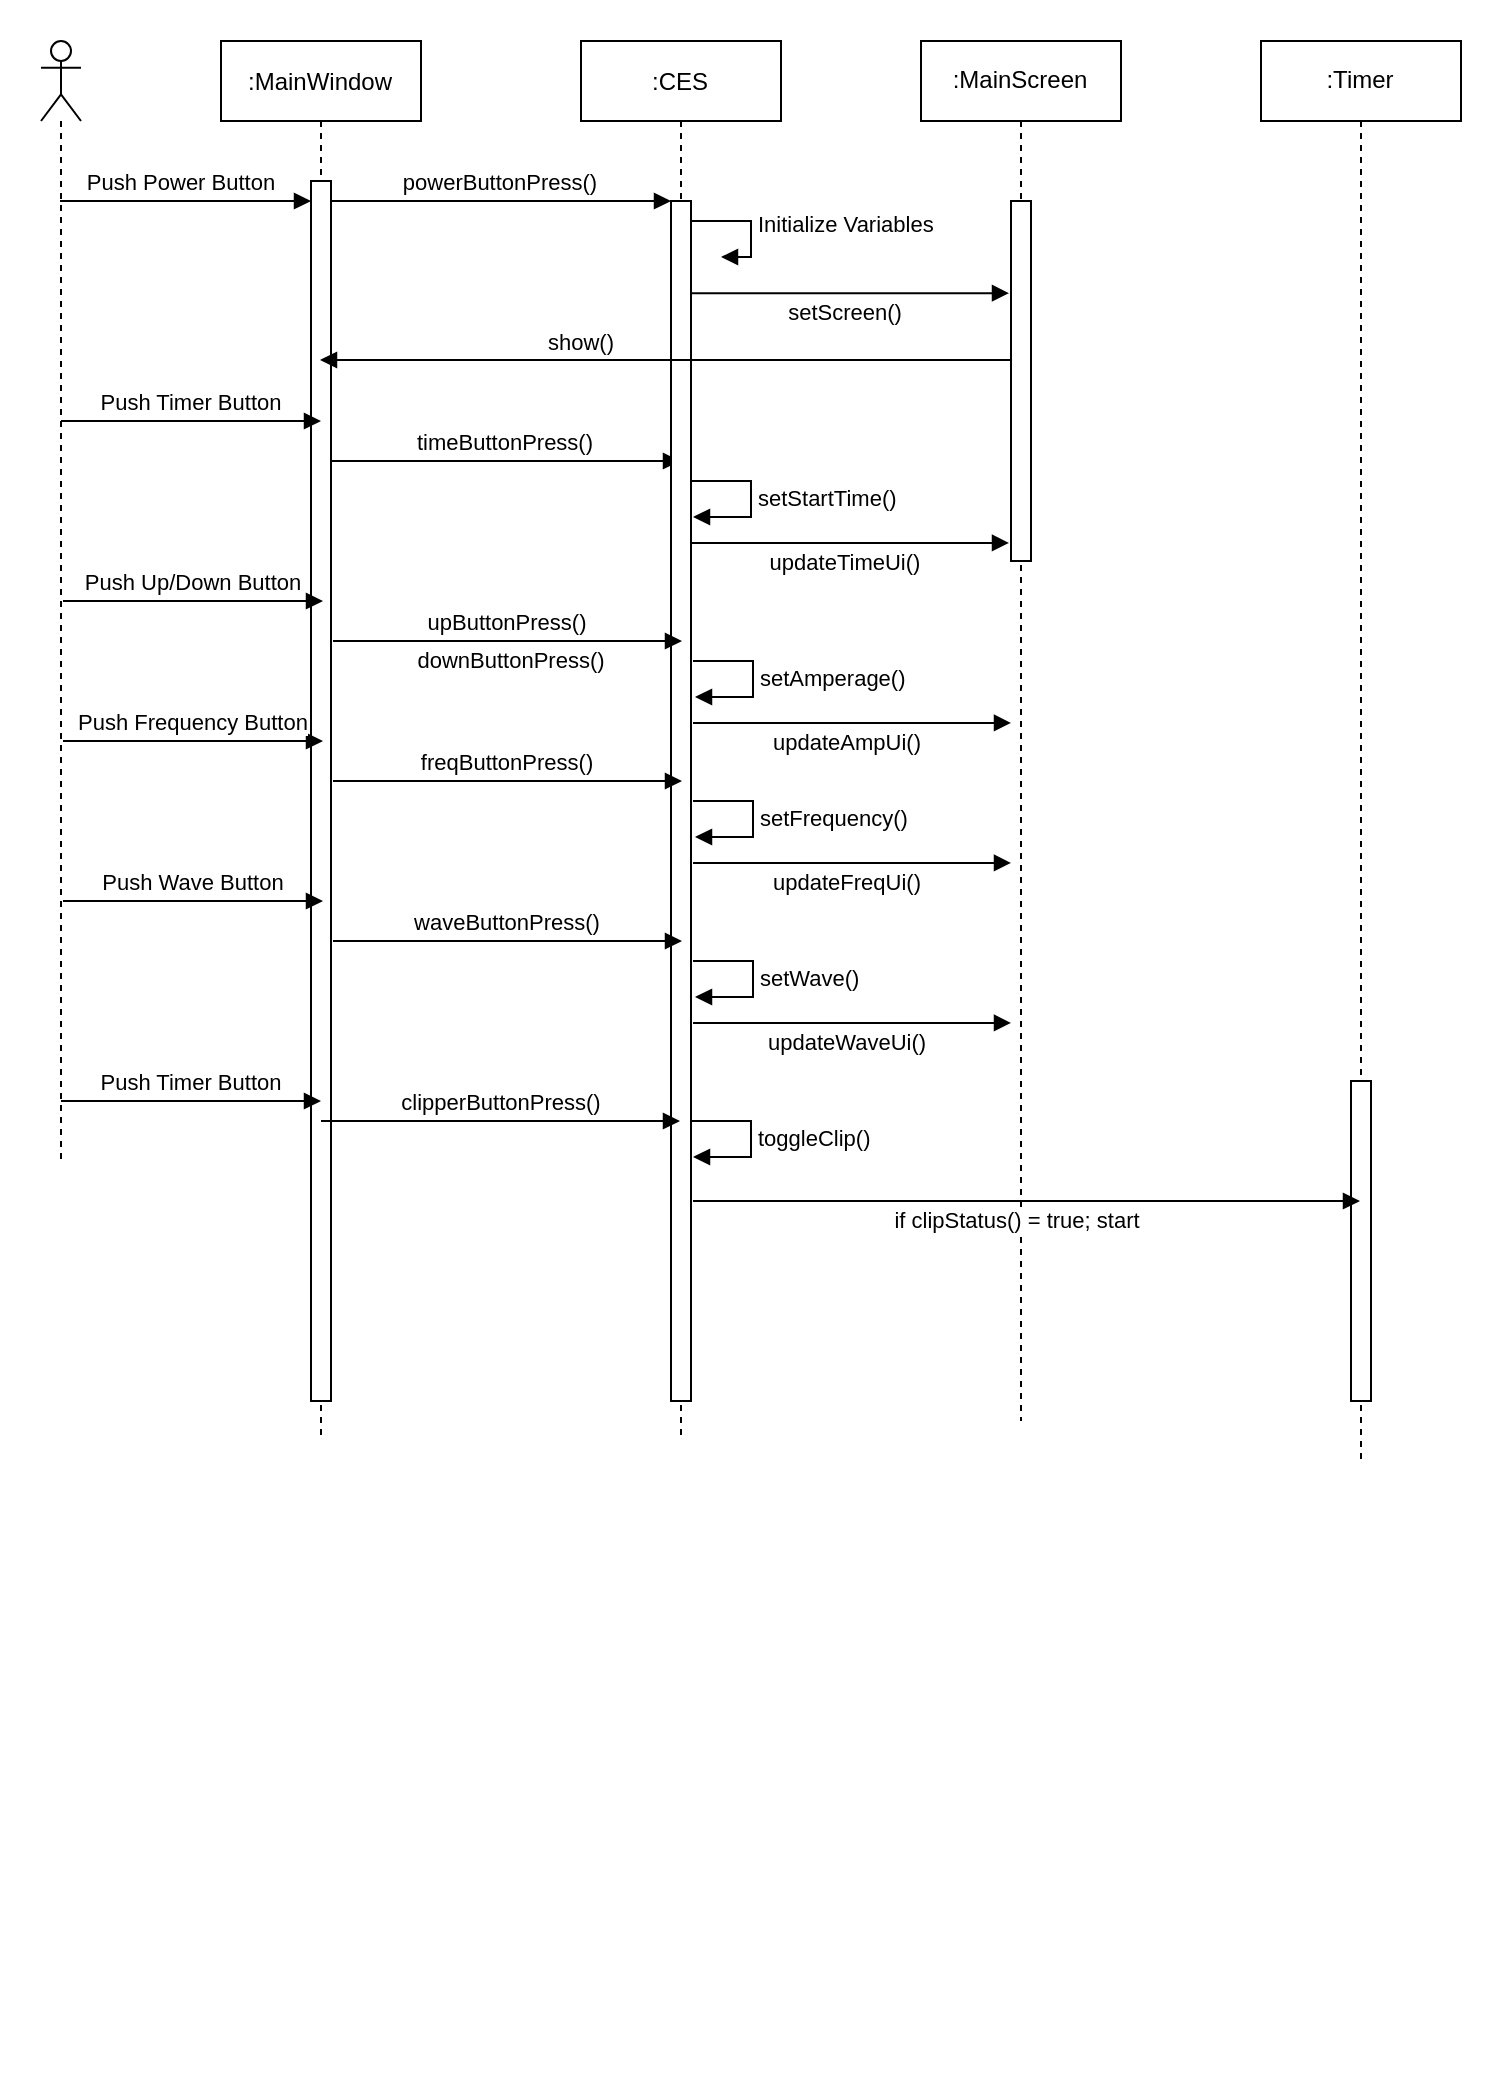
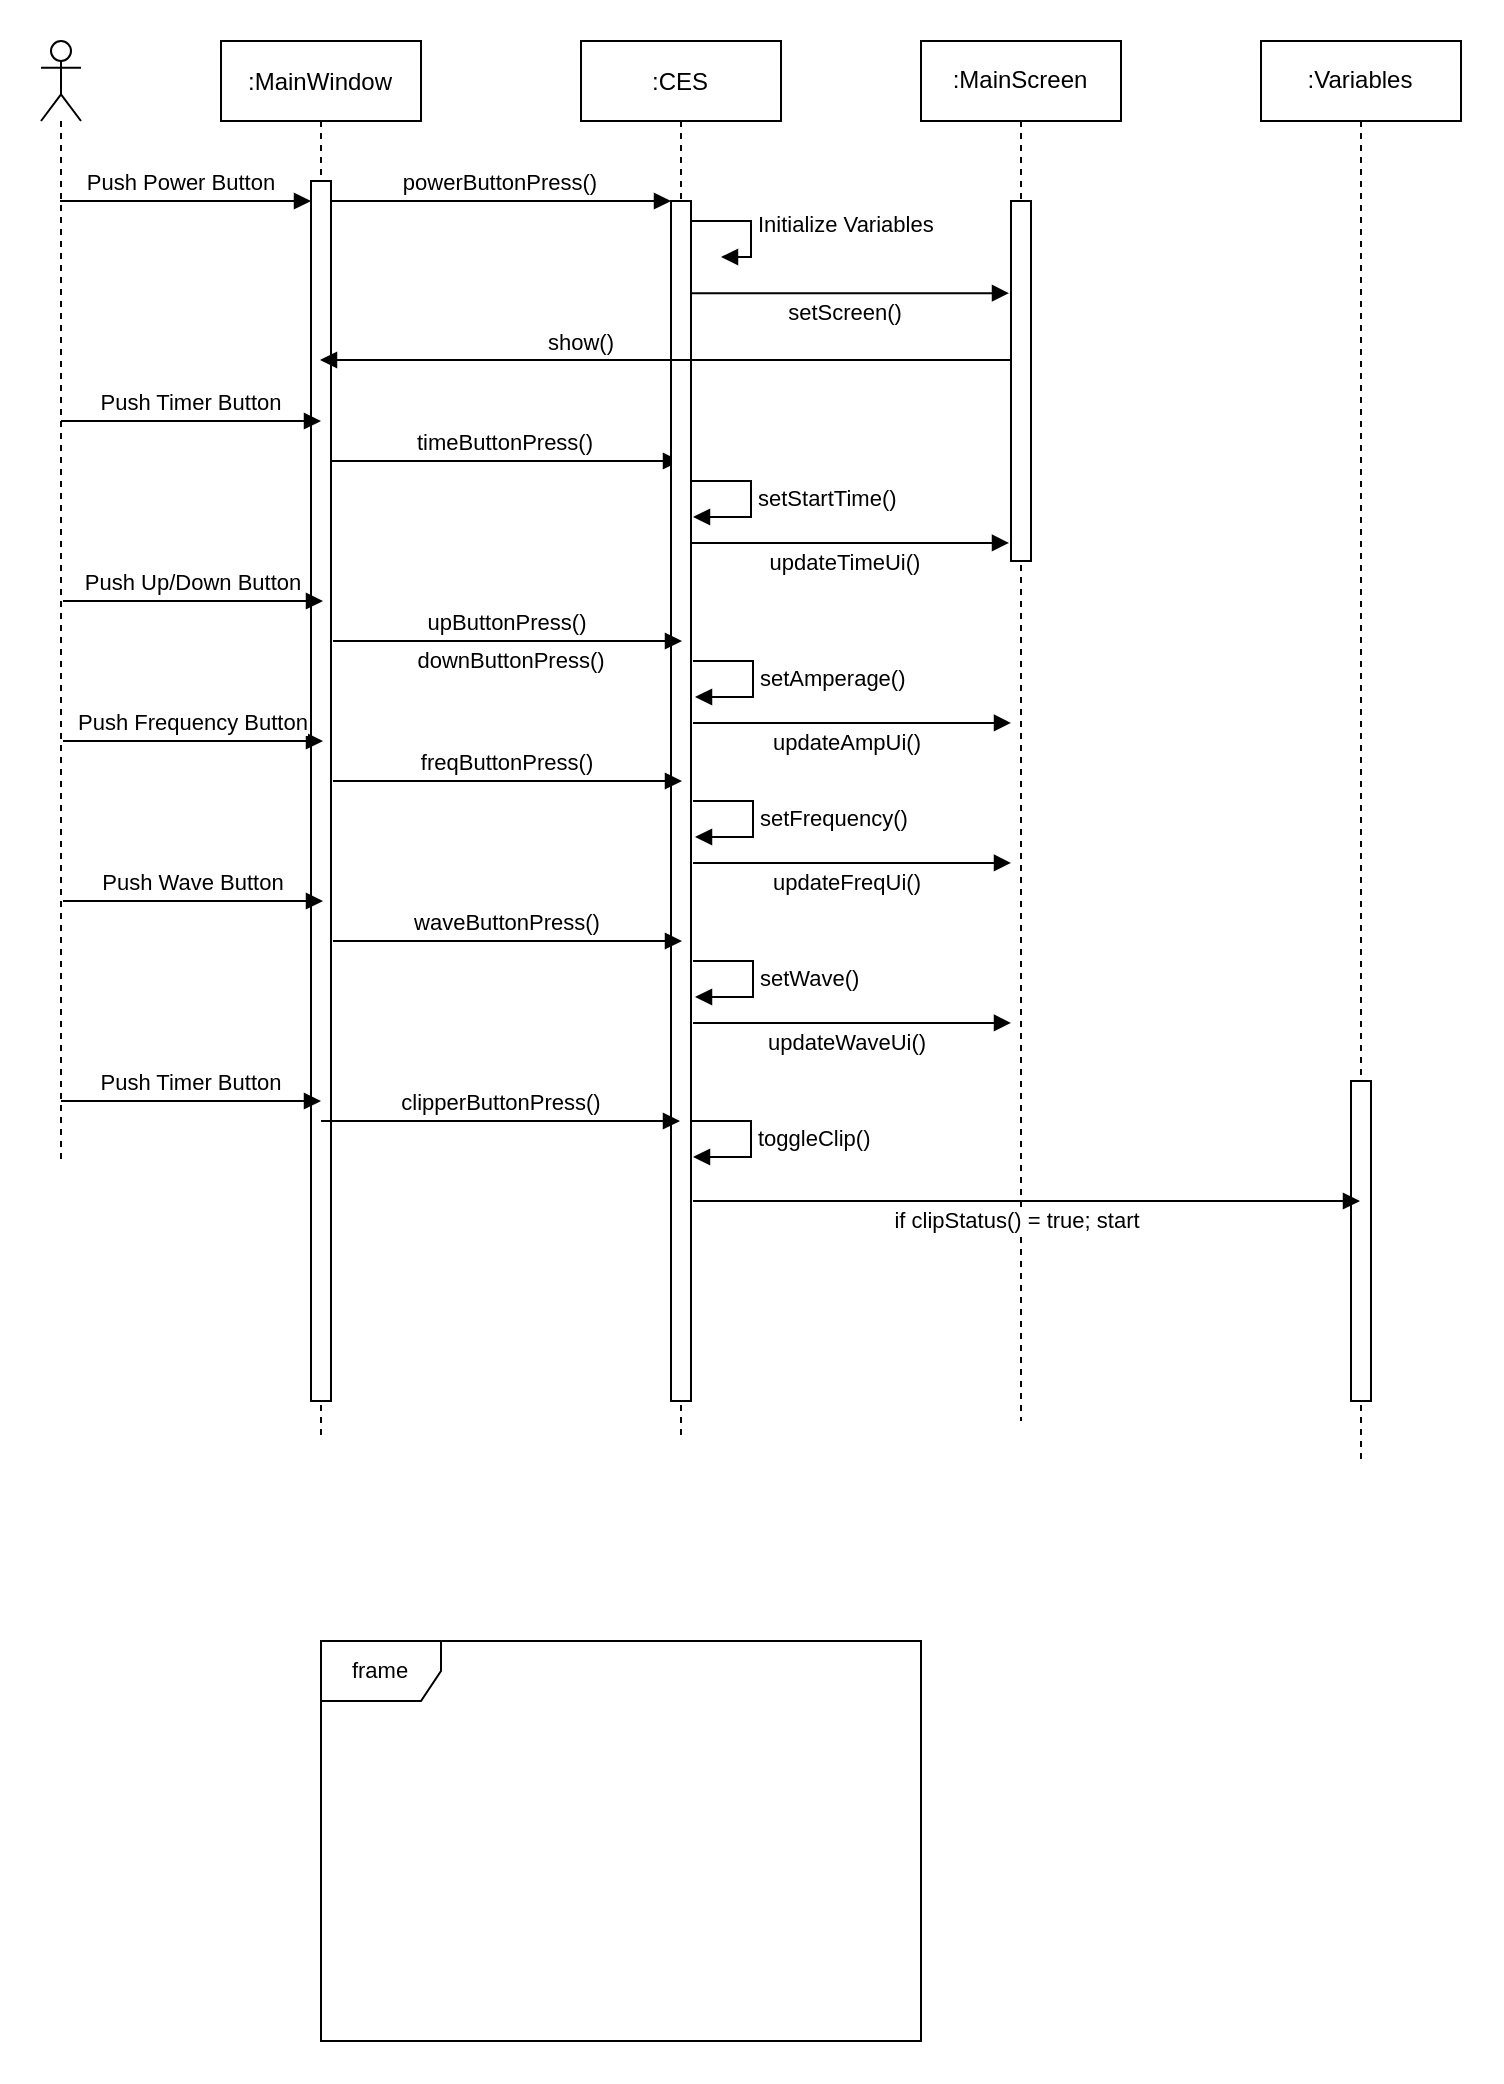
(1361, 81) -> (1361, 81)
none -> (621, 1841)
